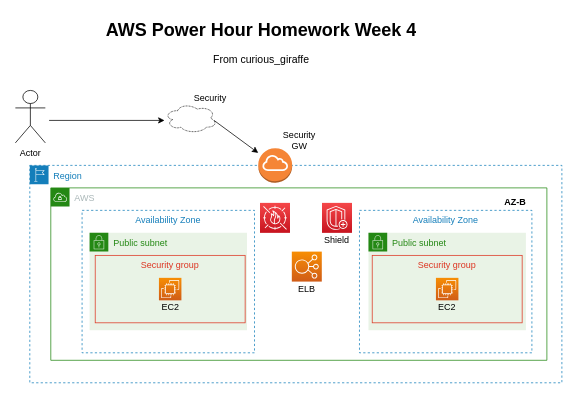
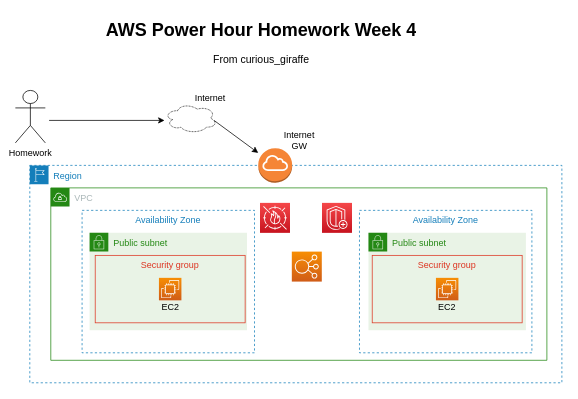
(210, 98) -> (210, 98)
(300, 141) -> (300, 141)
(31, 154) -> (31, 154)
(82, 199) -> (82, 199)
(516, 203) -> none
(337, 240) -> none
(307, 289) -> none
